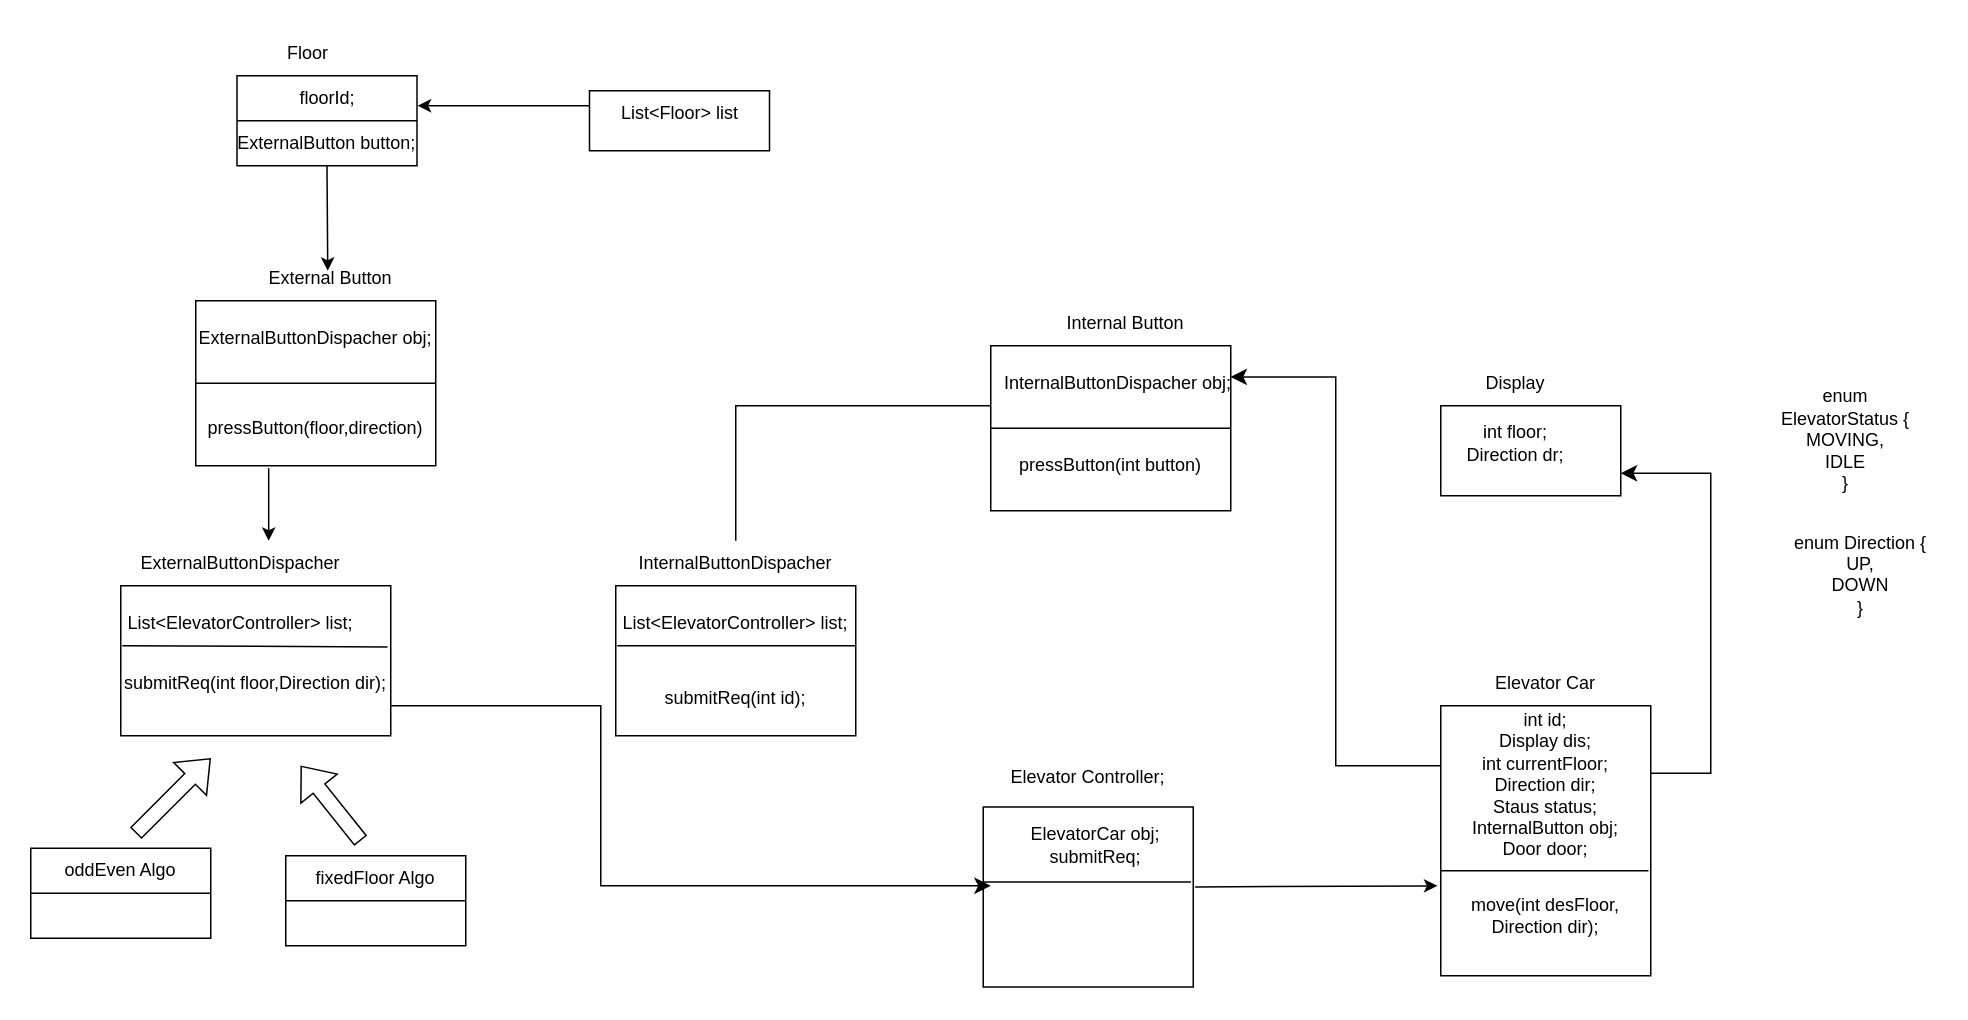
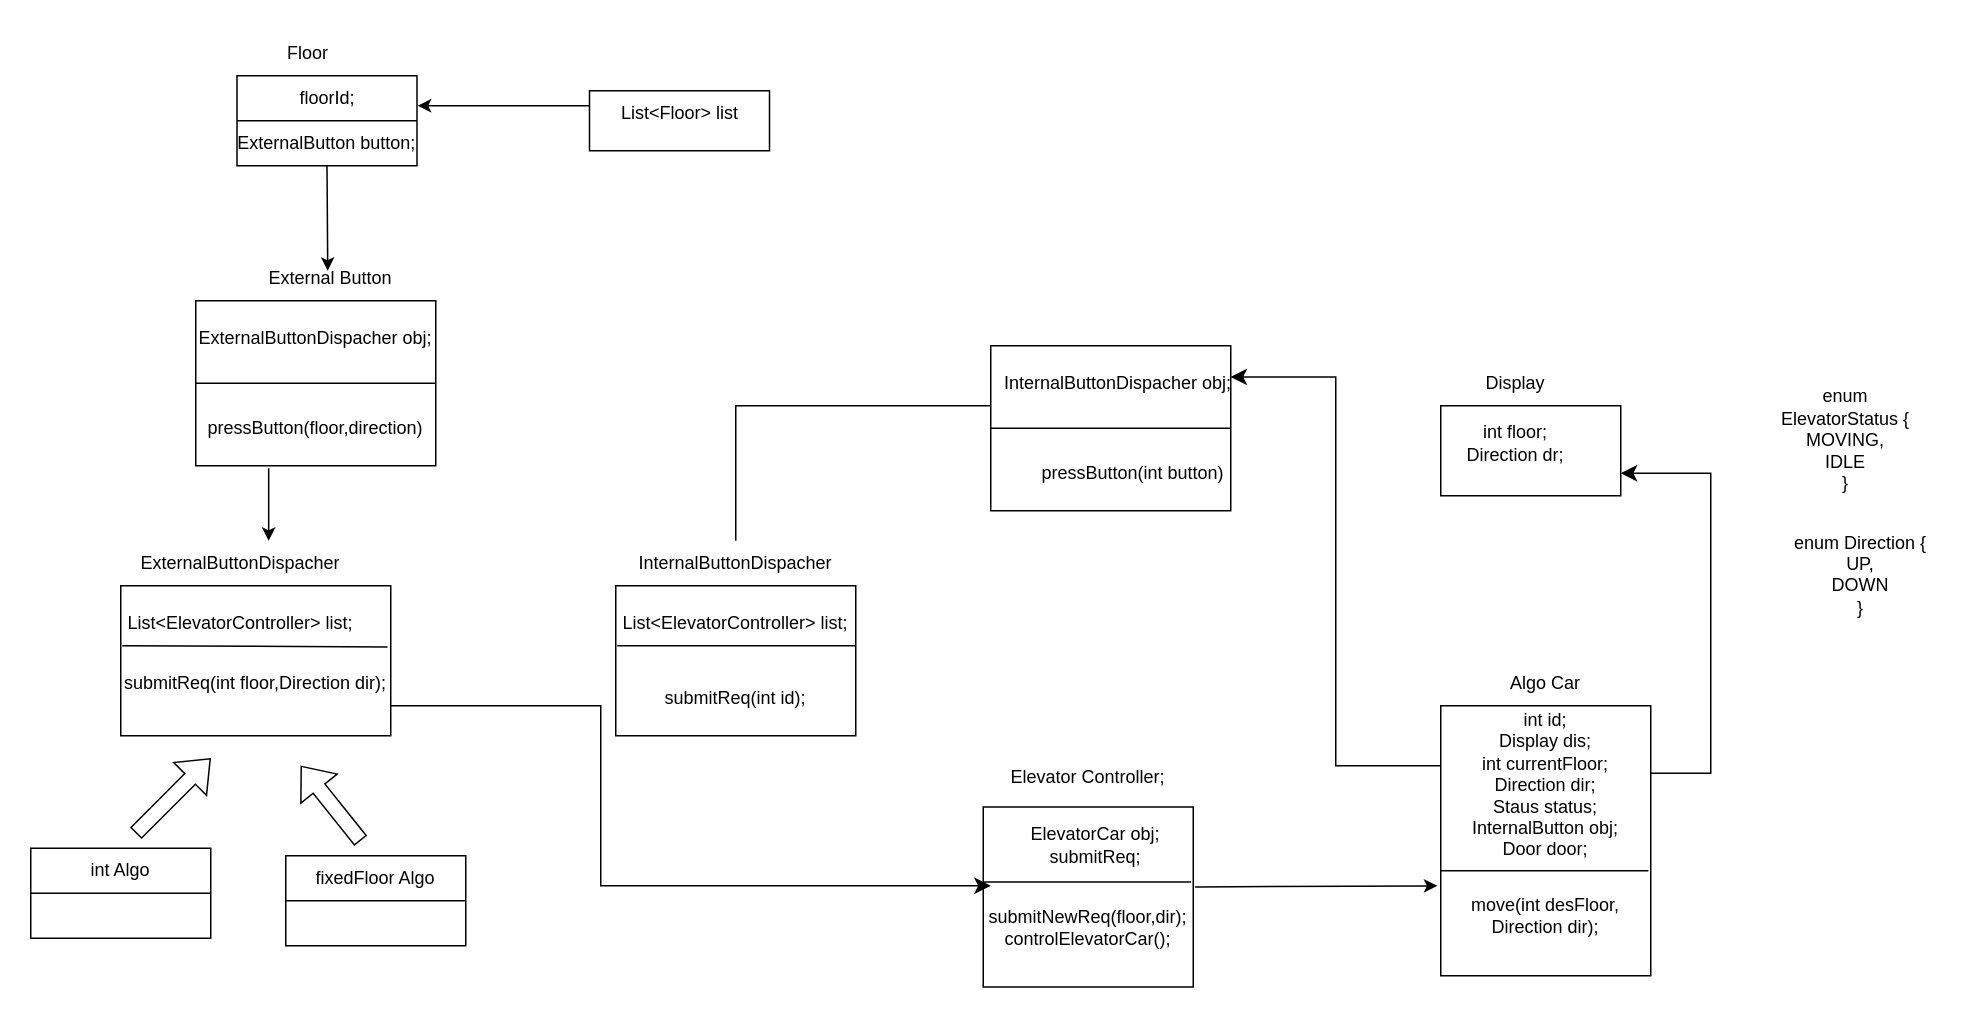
(1126, 323) -> none
(1111, 466) -> (1133, 473)
(1546, 683) -> (1546, 683)
(121, 871) -> (121, 871)
none -> (1088, 927)
